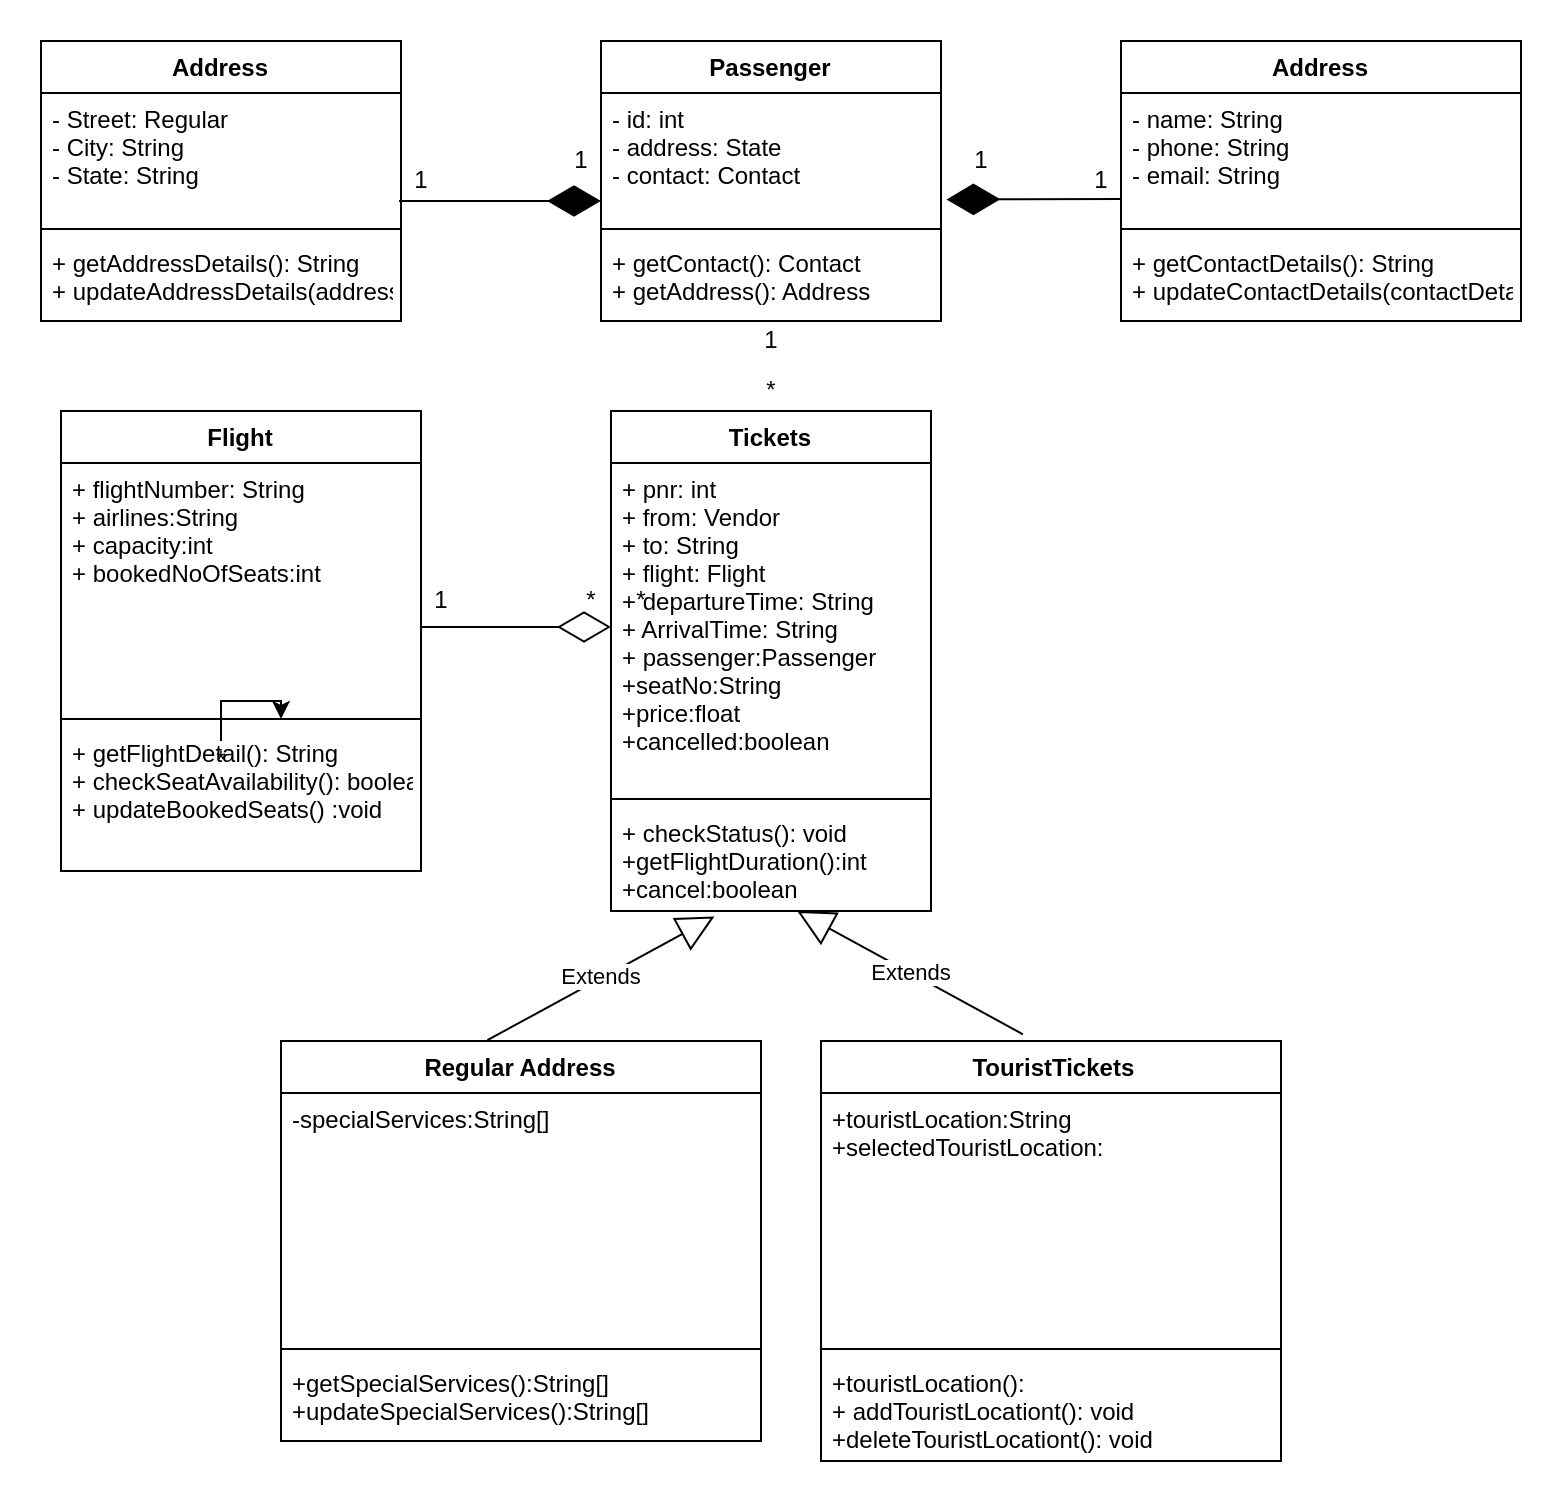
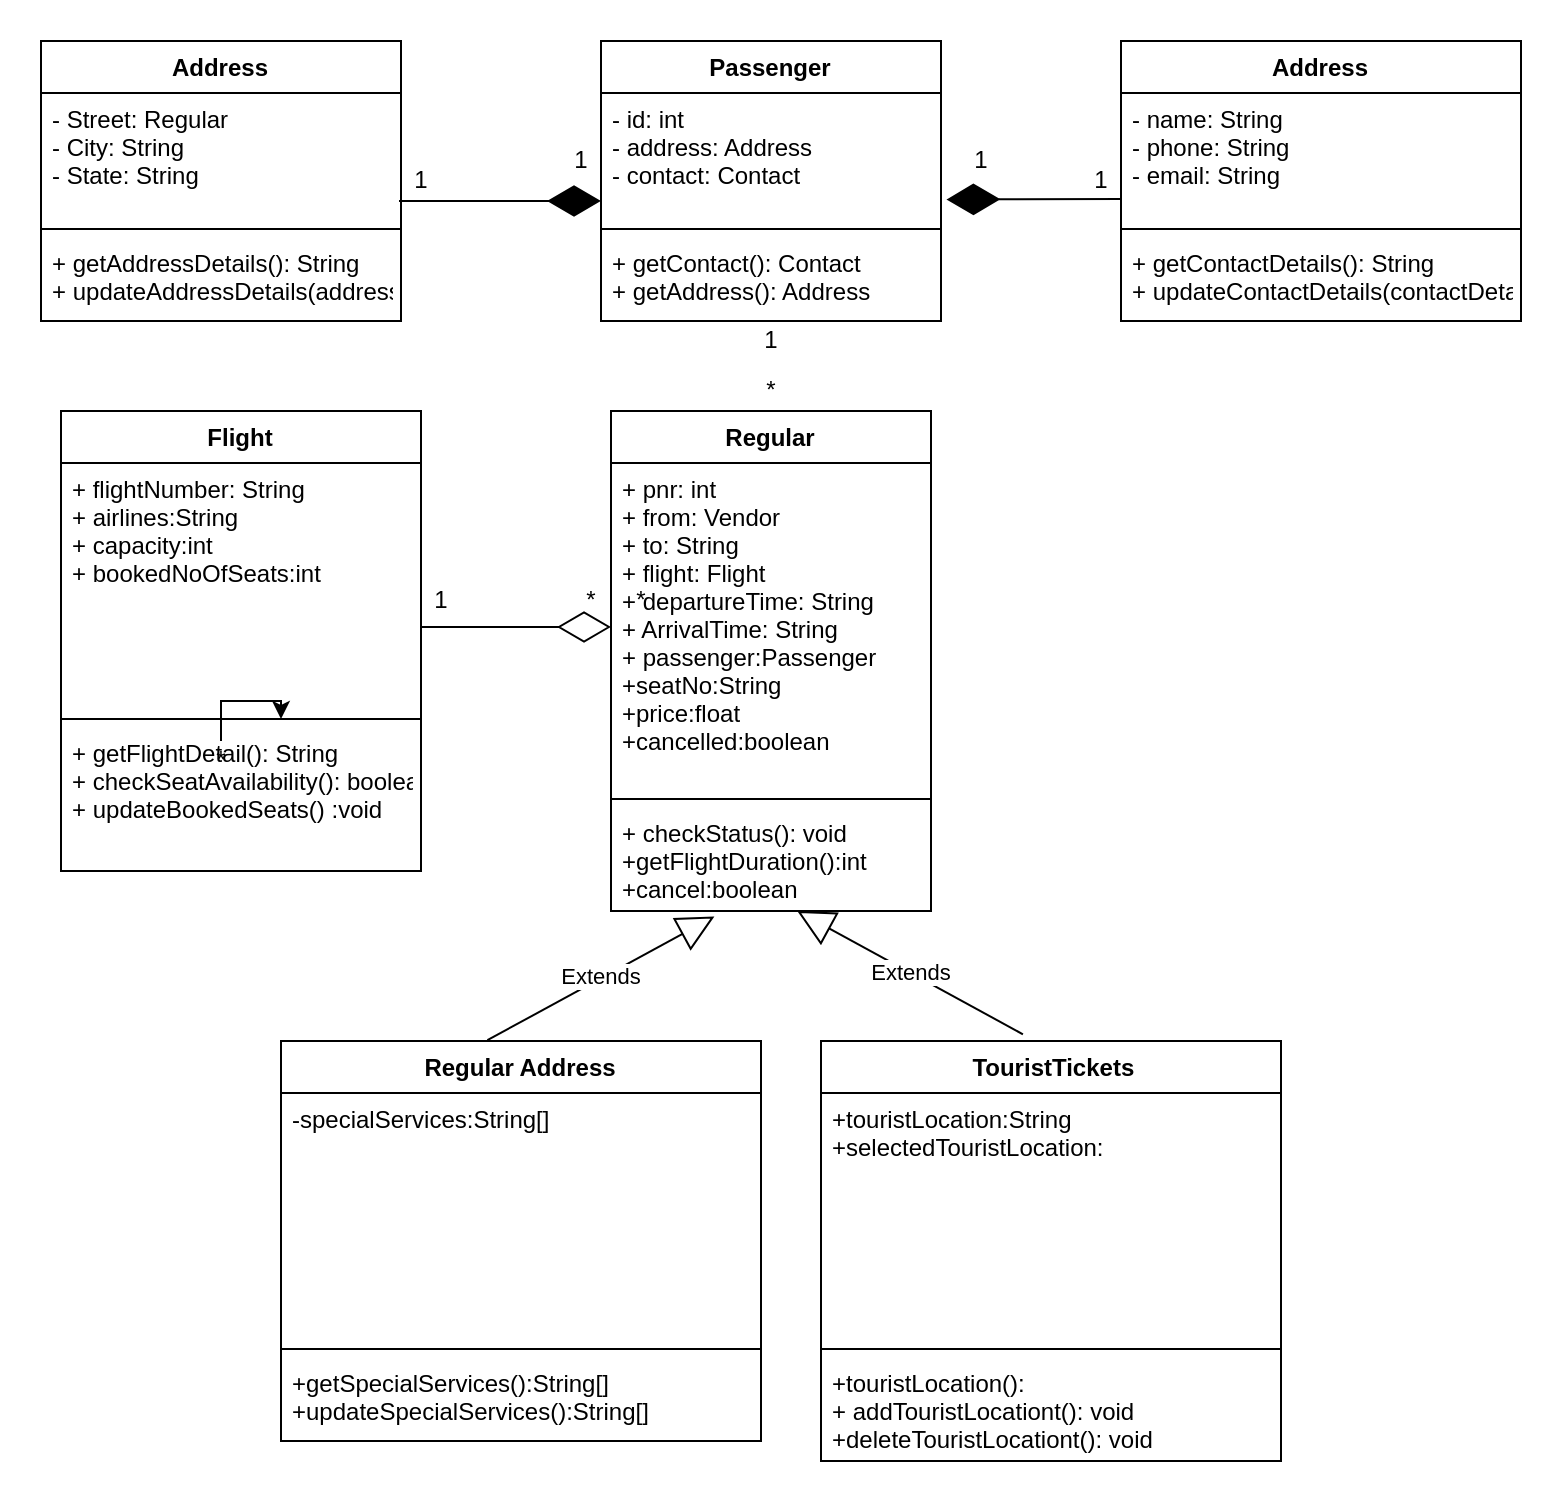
(657, 120) -> (657, 120)
(770, 438) -> (770, 438)
